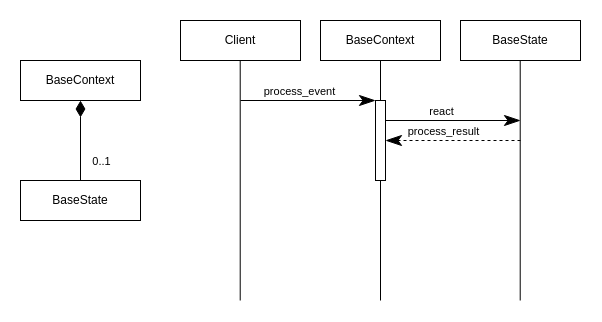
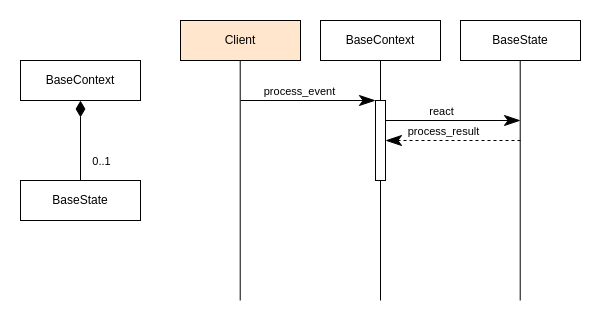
(241, 41) -> (241, 41)
